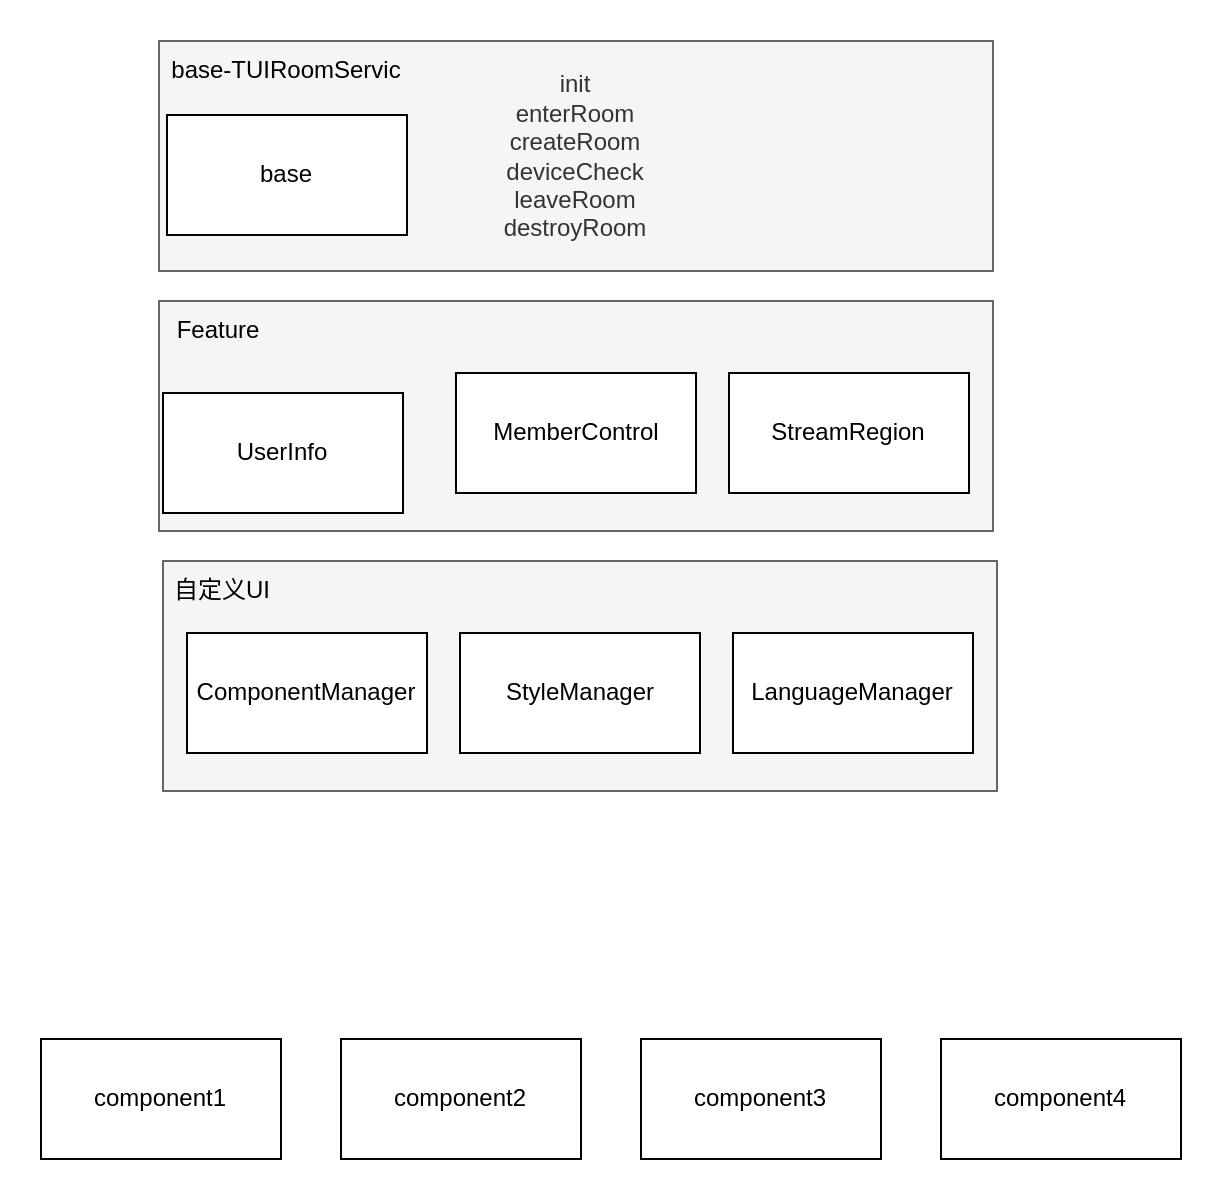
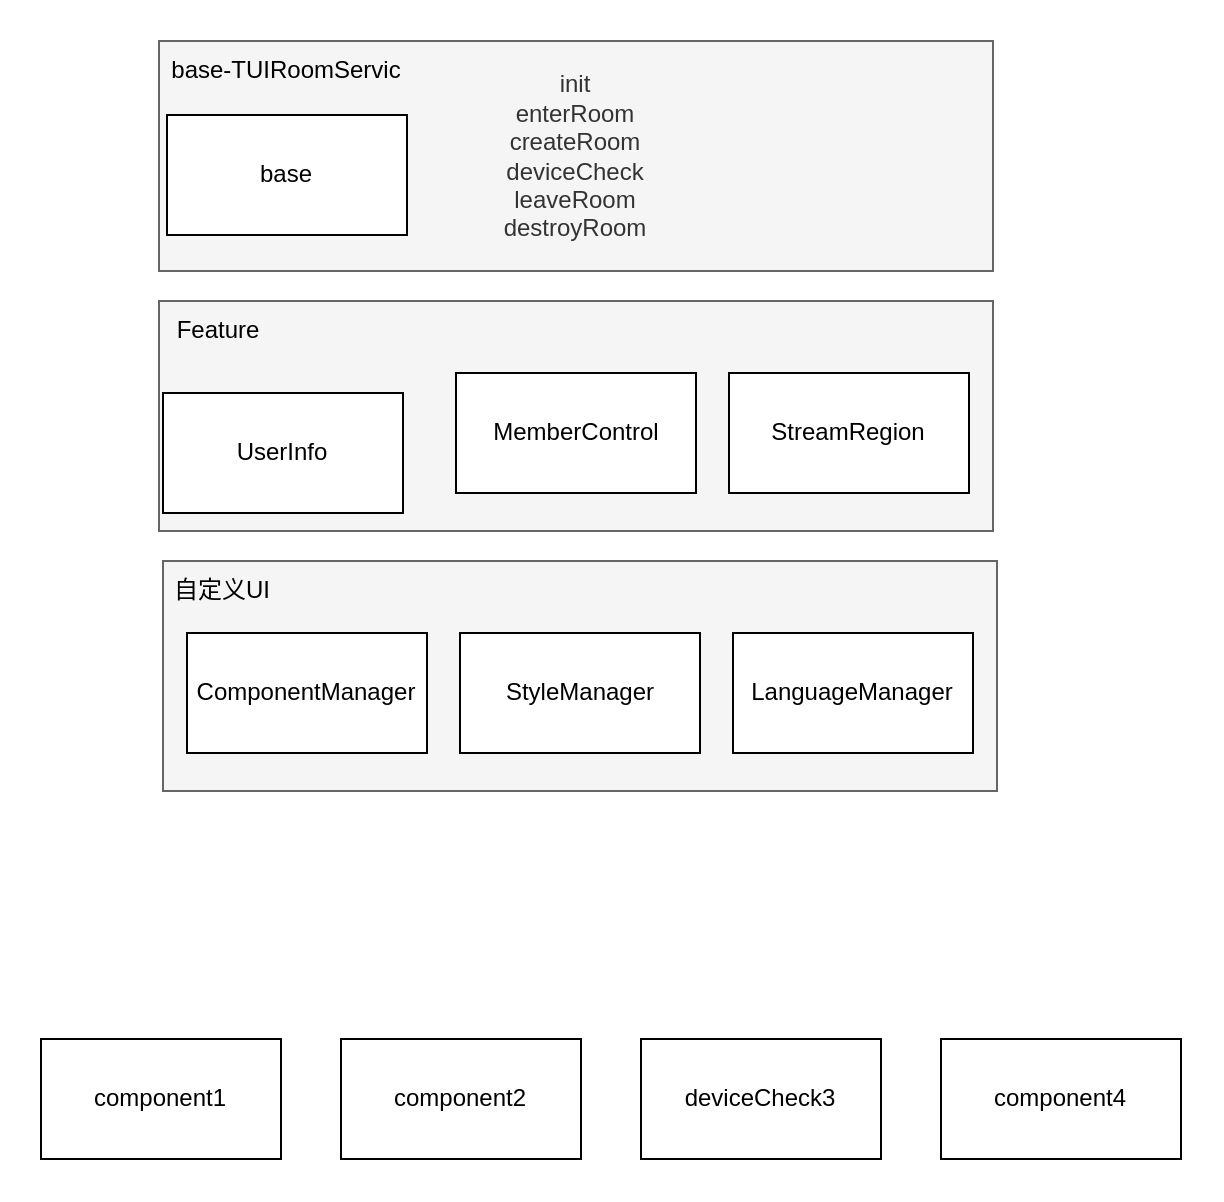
(761, 1099) -> (761, 1099)
